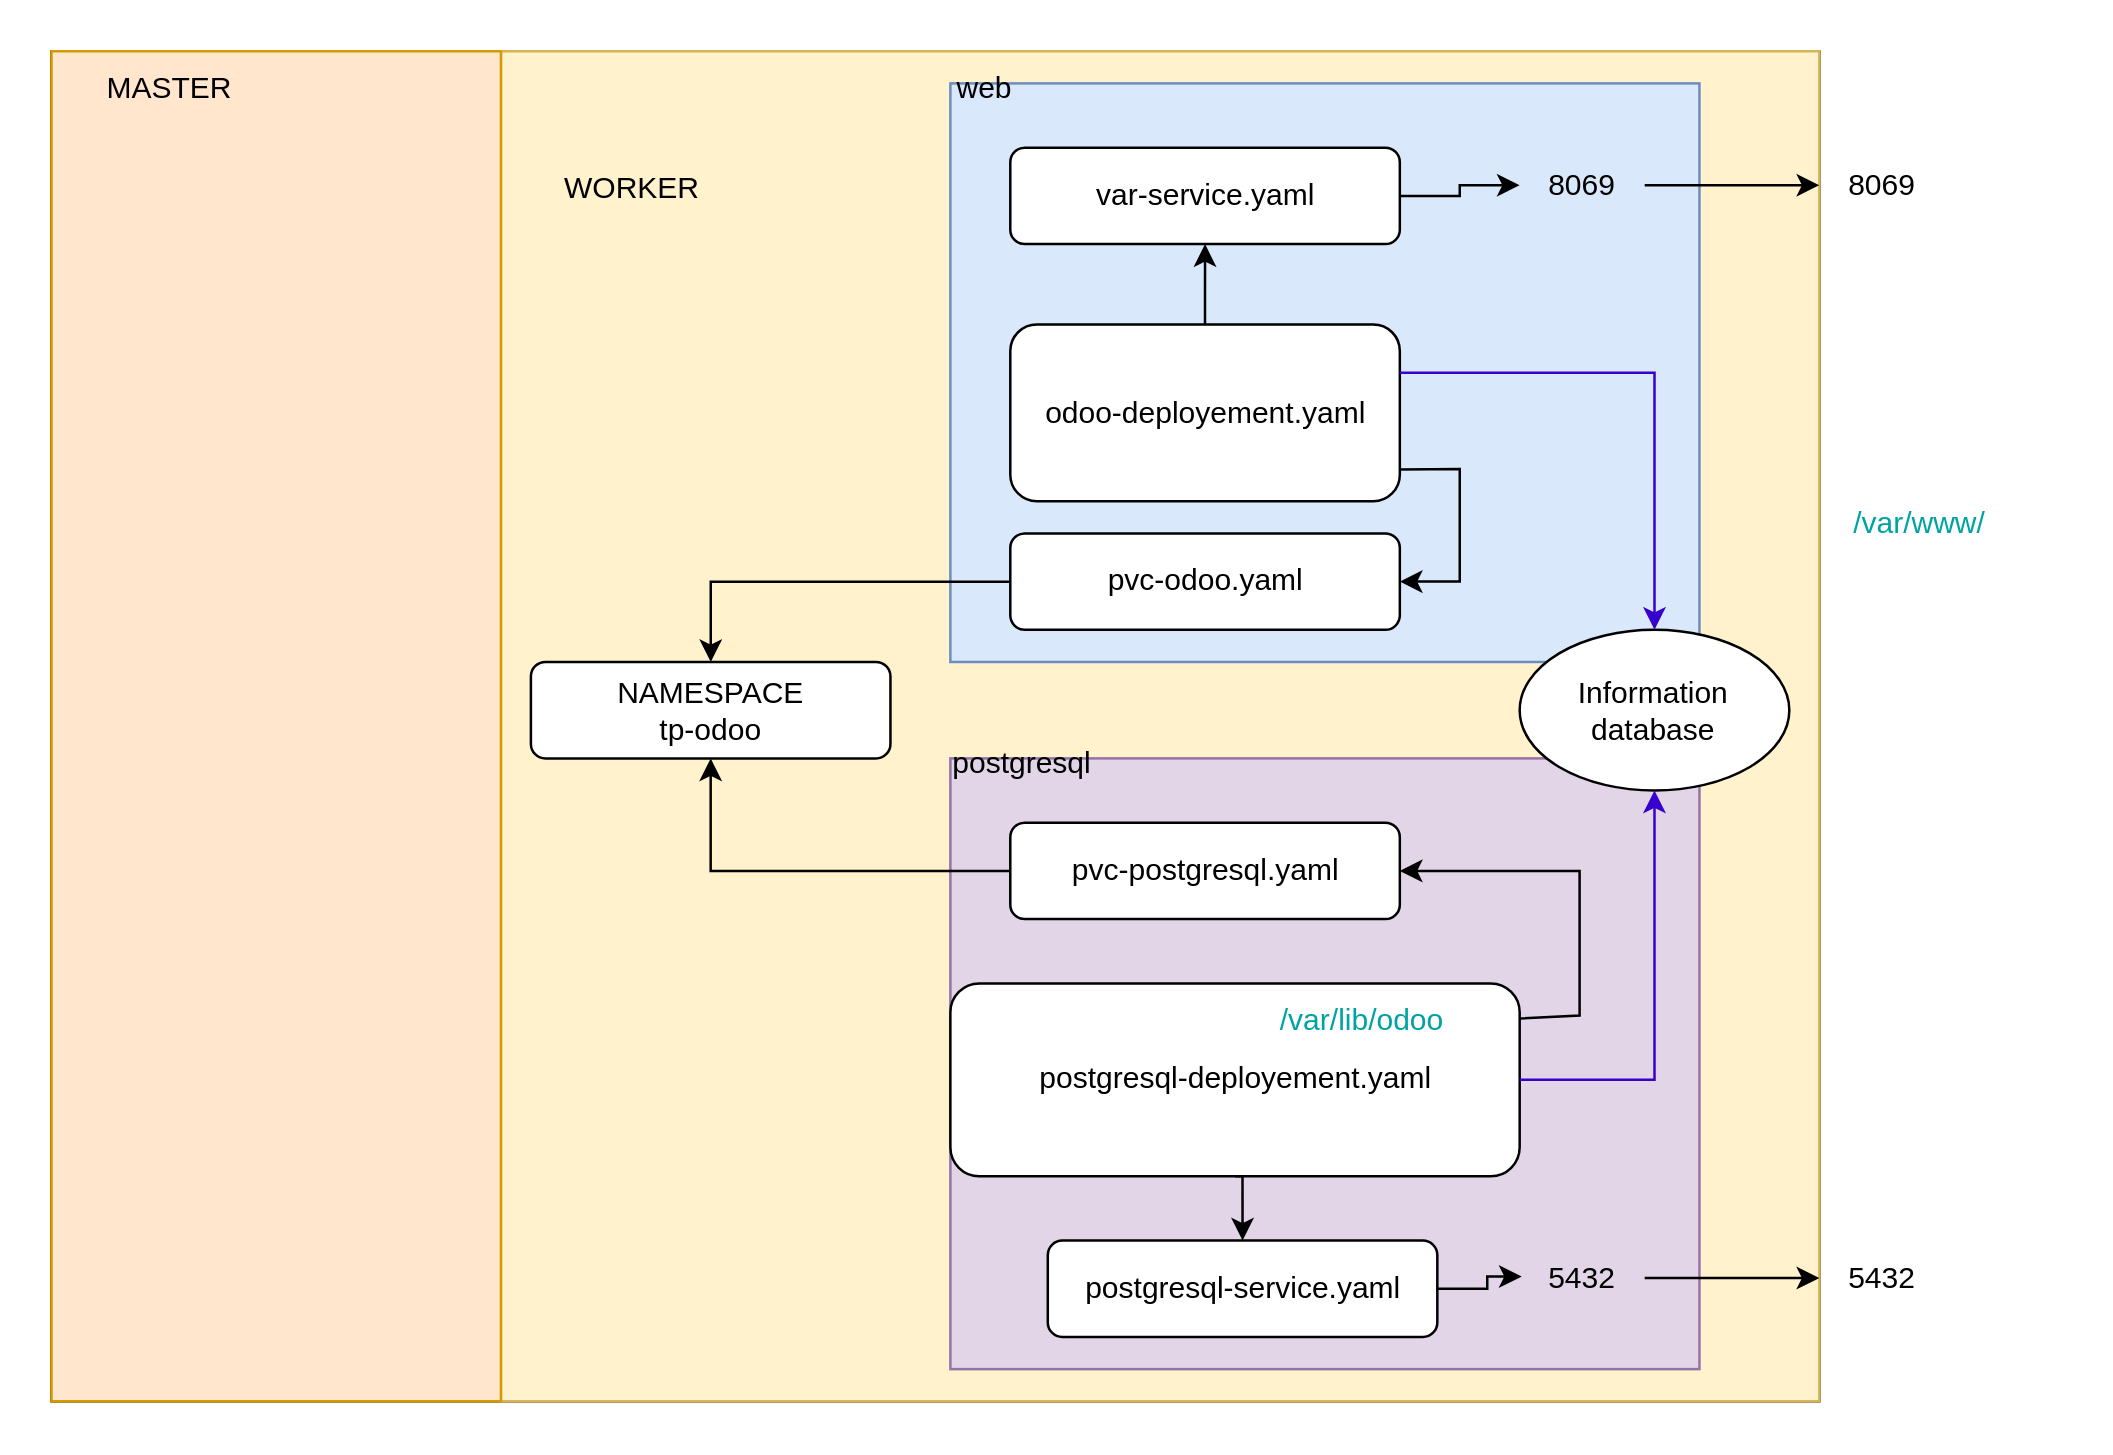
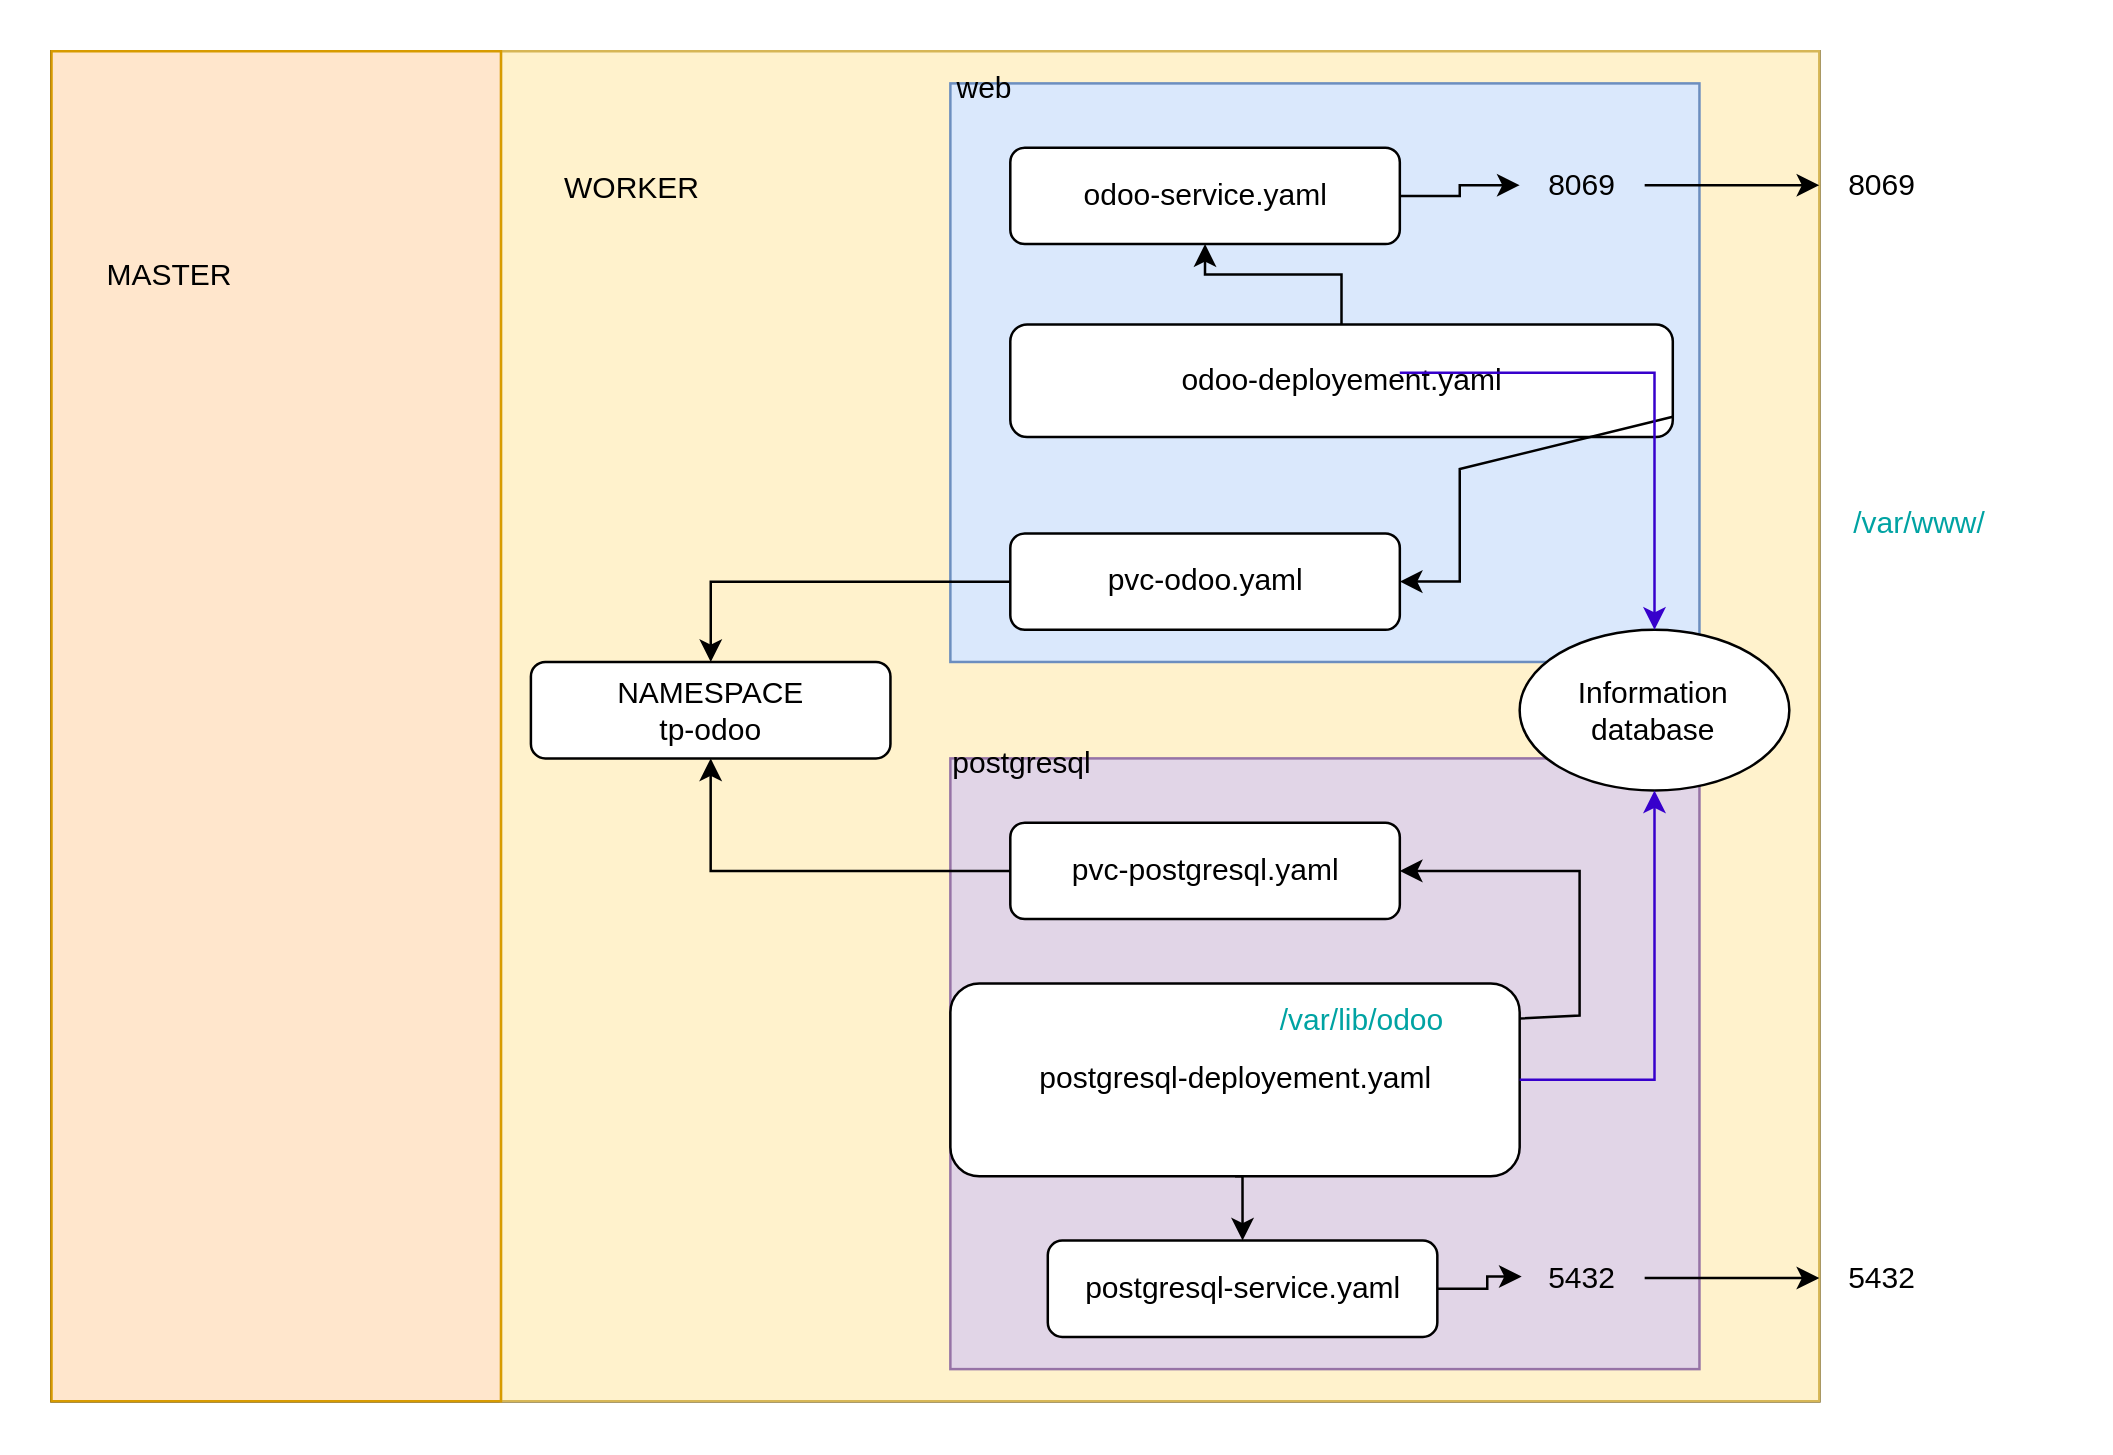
(169, 89) -> (169, 276)
(1206, 196) -> (1206, 196)
(1205, 413) -> (1341, 381)
